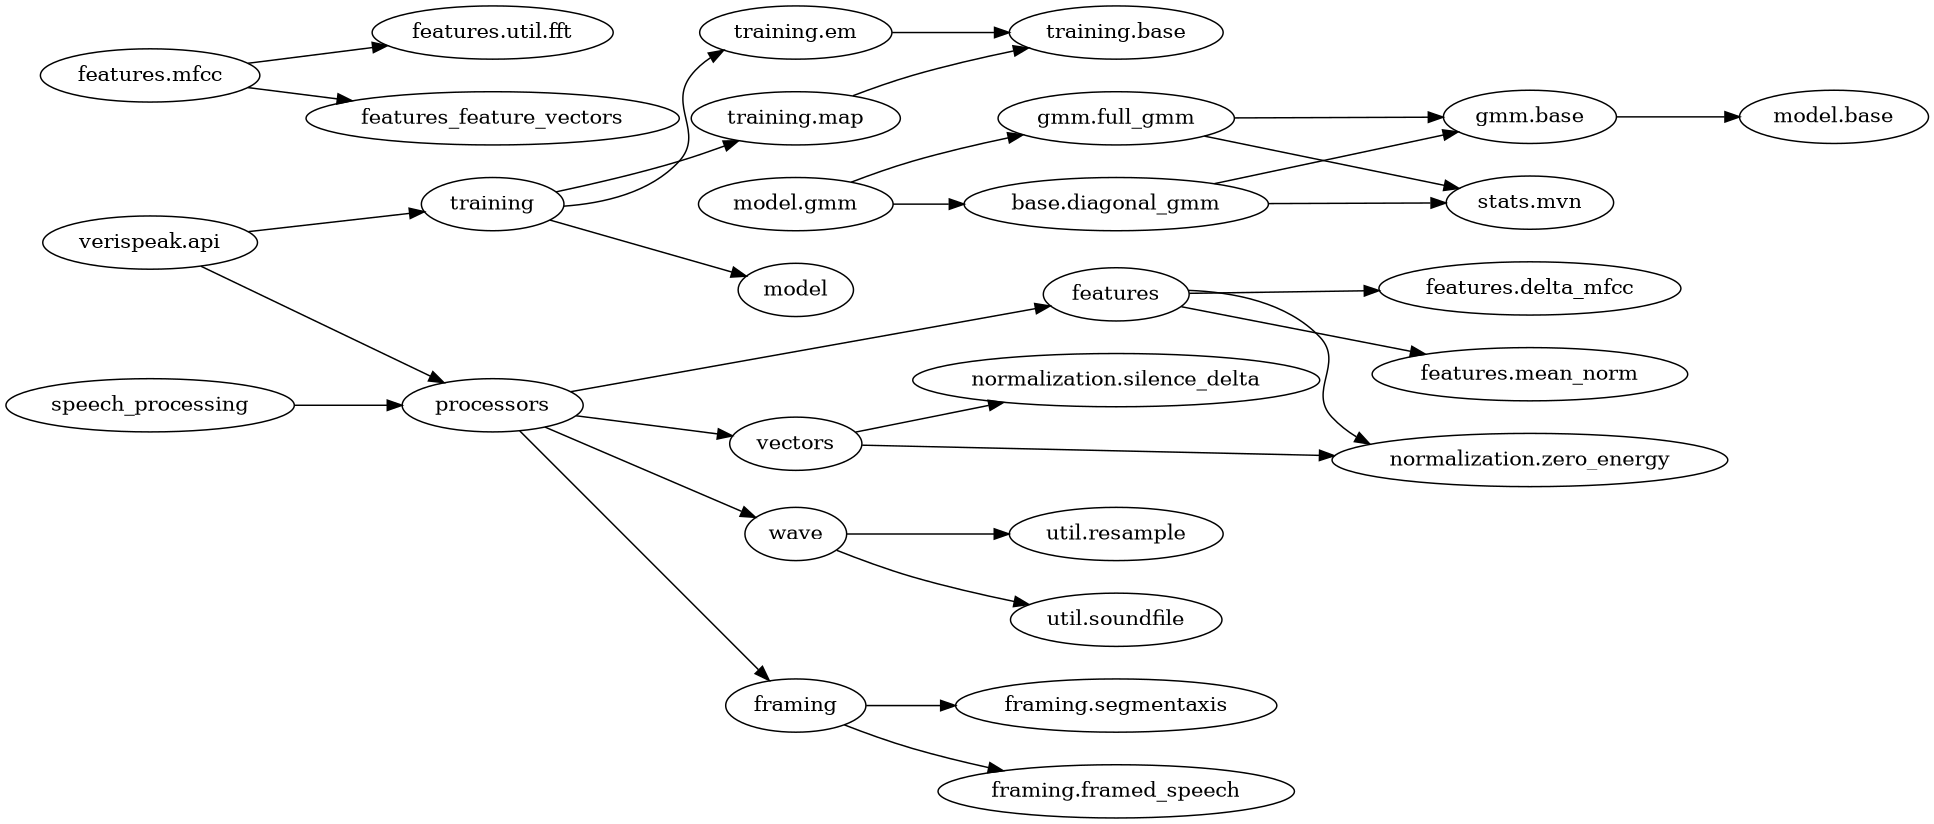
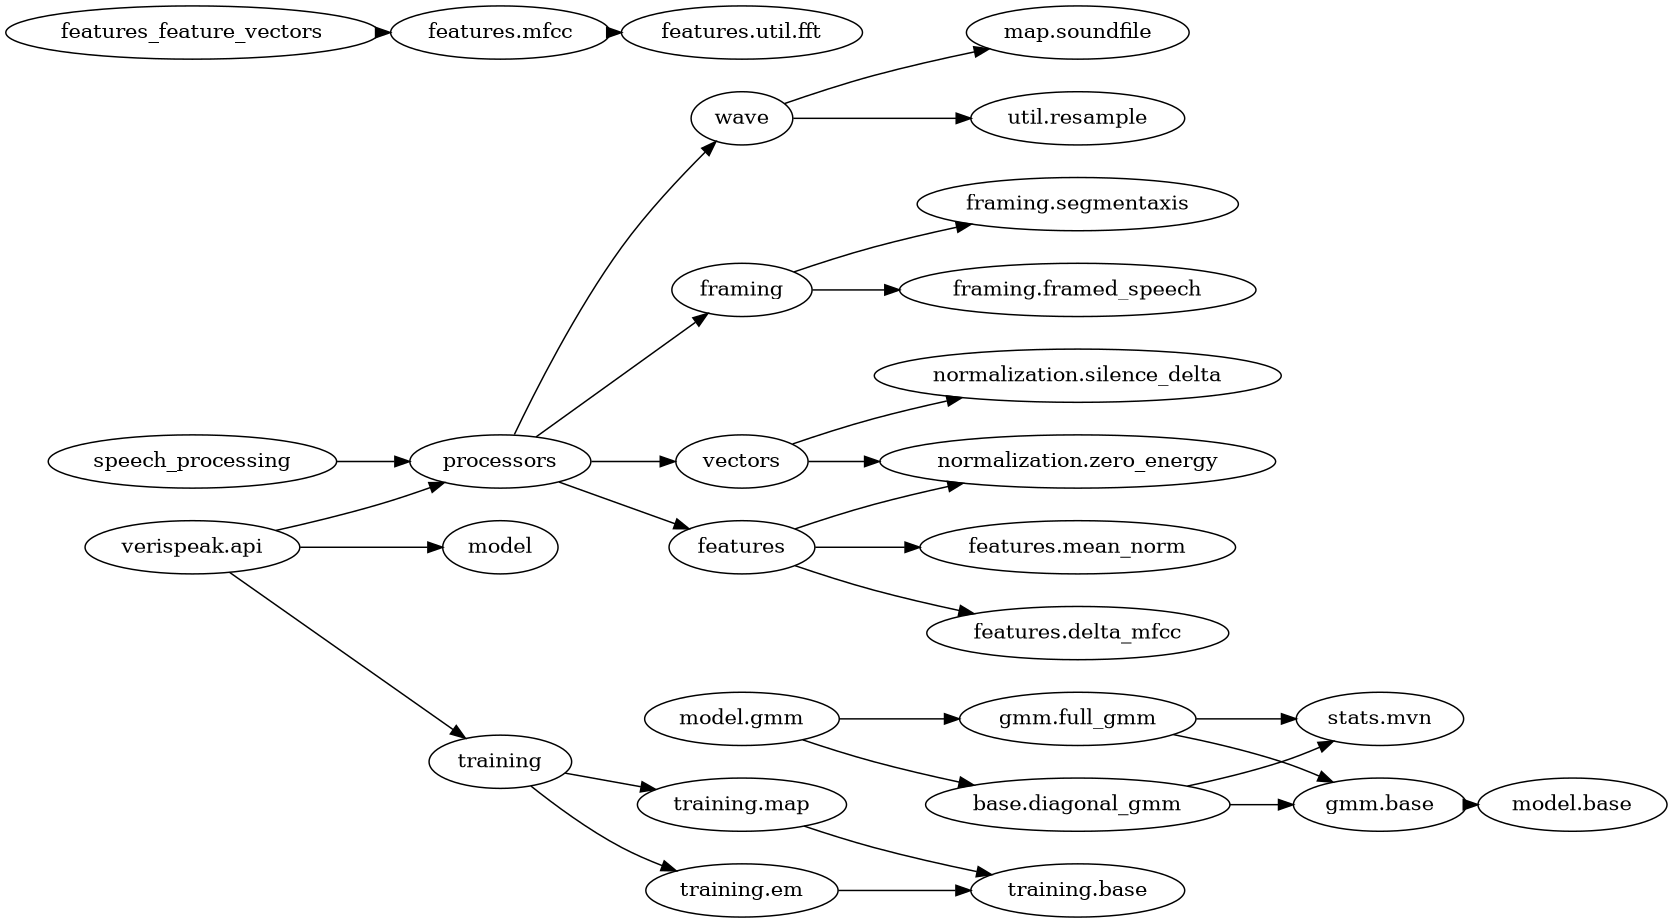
(293, 93) -> (380, 33)
(641, 246) -> (364, 547)
(1116, 620) -> (1078, 33)
